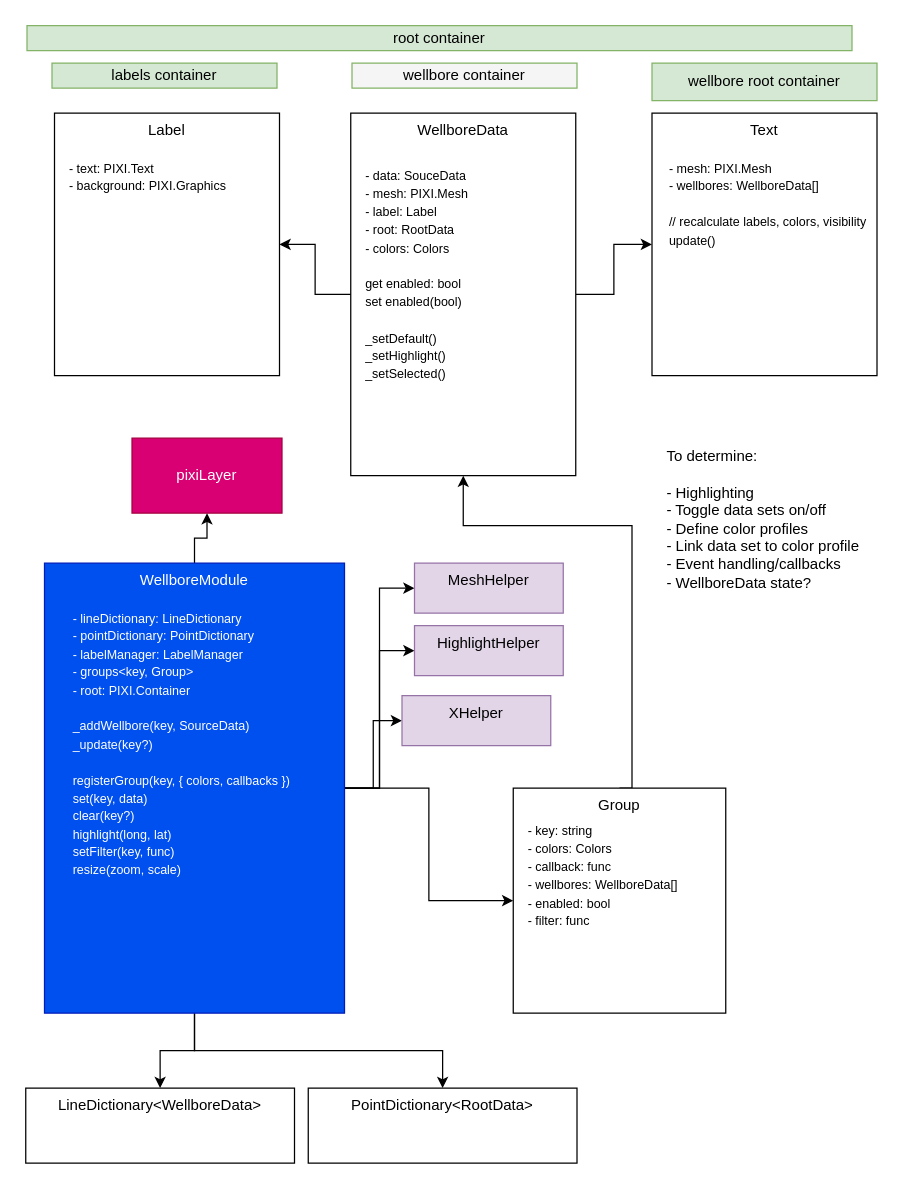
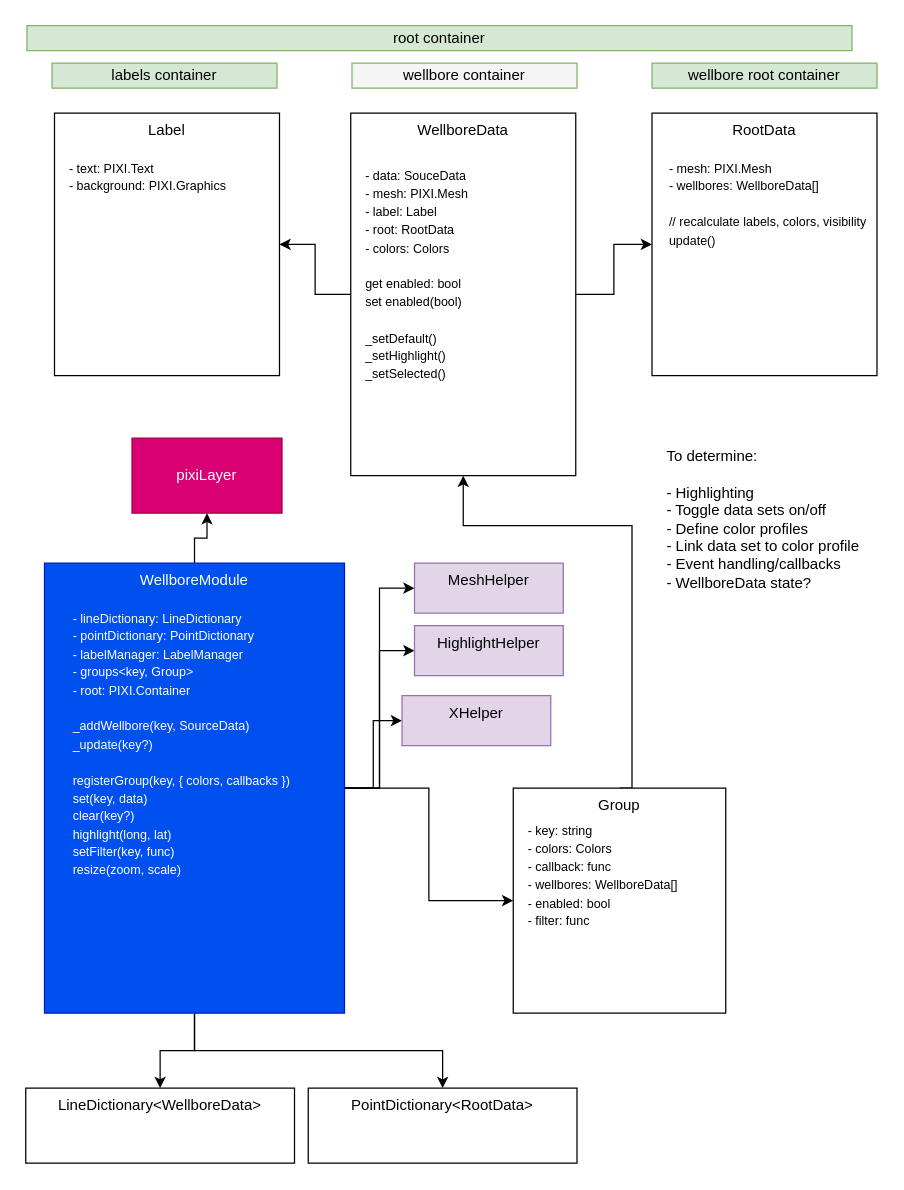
(764, 82) -> (764, 76)
(764, 131) -> (764, 131)
